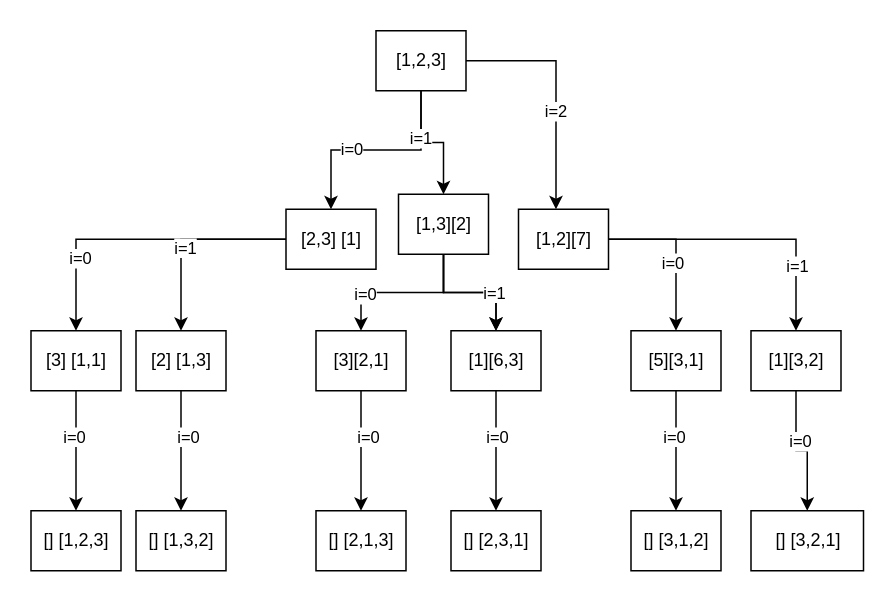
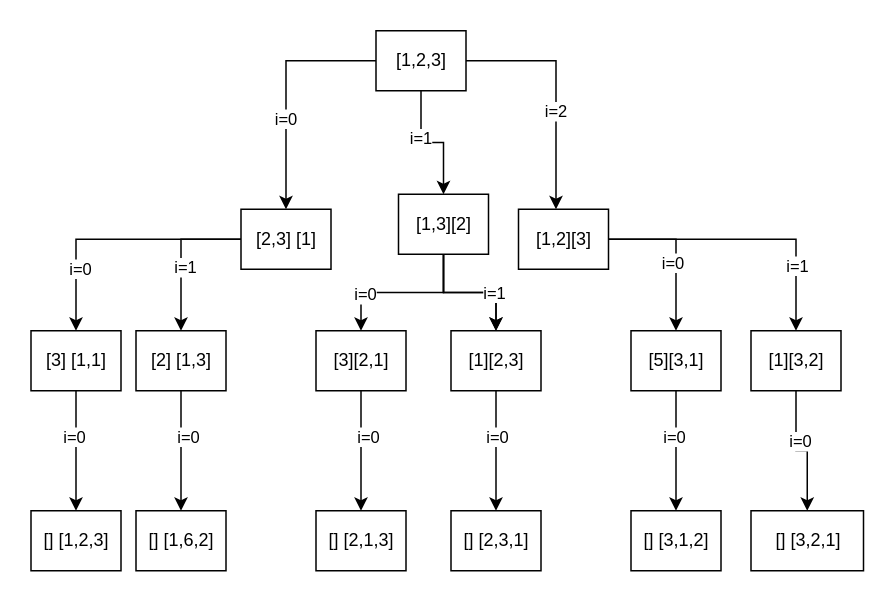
(331, 239) -> (286, 239)
(564, 239) -> (564, 239)
(497, 361) -> (497, 361)
(182, 541) -> (182, 541)
